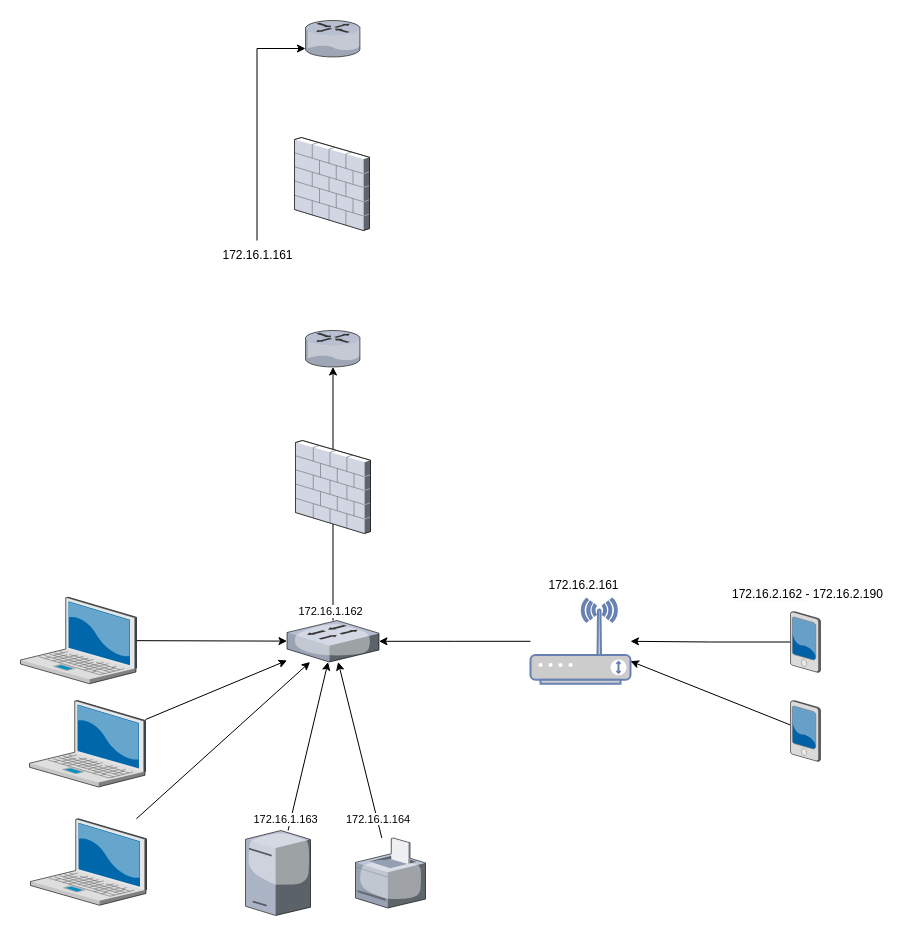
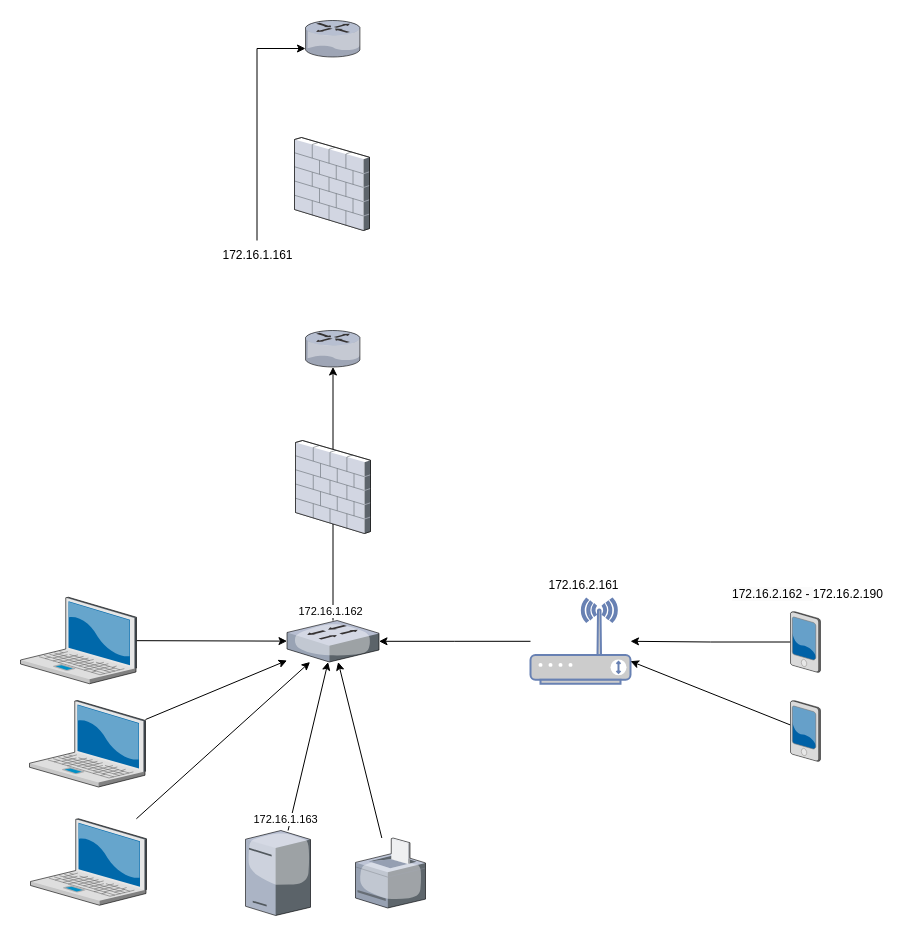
(380, 816) -> none
